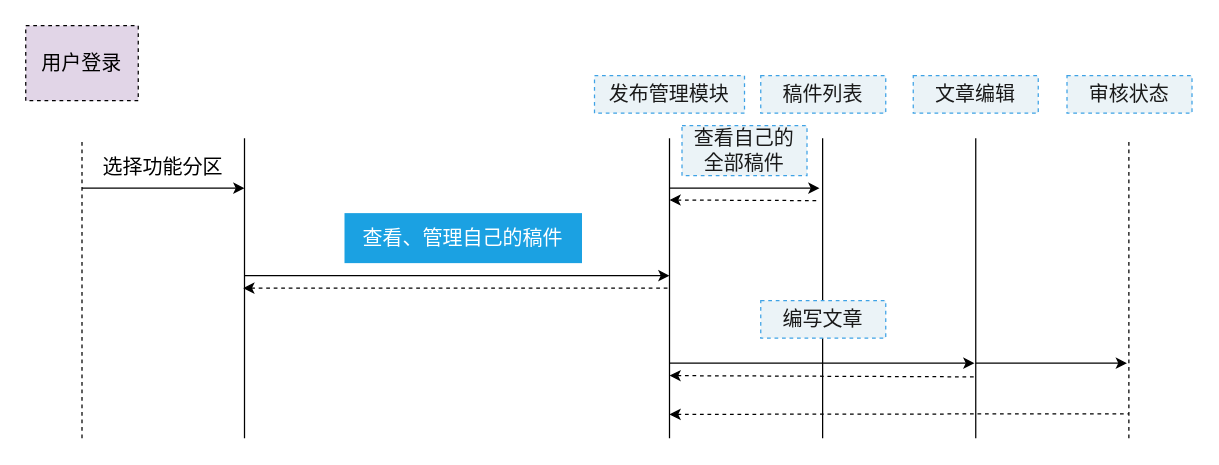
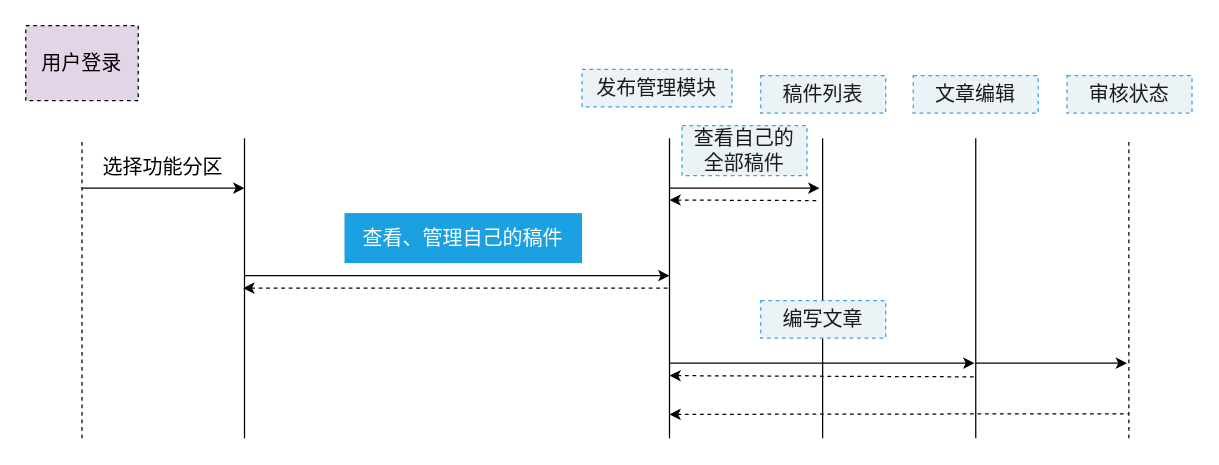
(669, 94) -> (657, 88)
